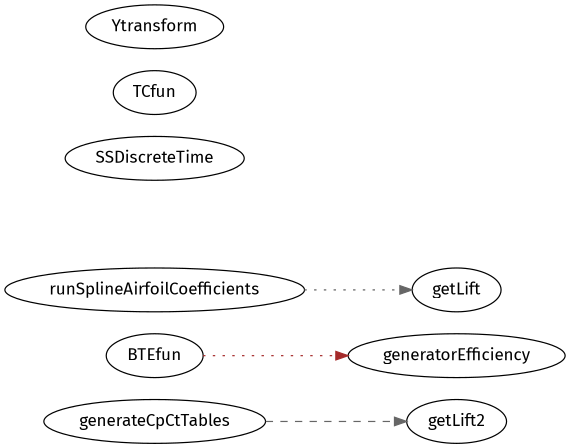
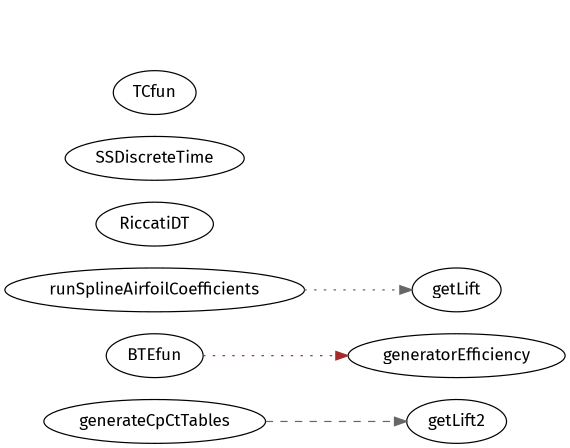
(155, 27) -> none
none -> (155, 224)
